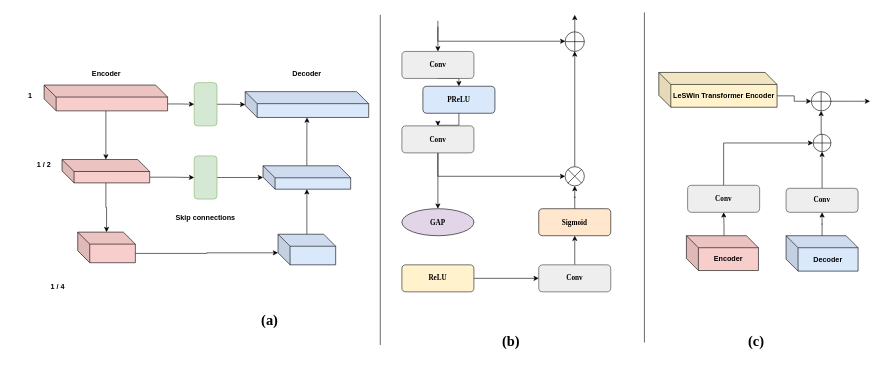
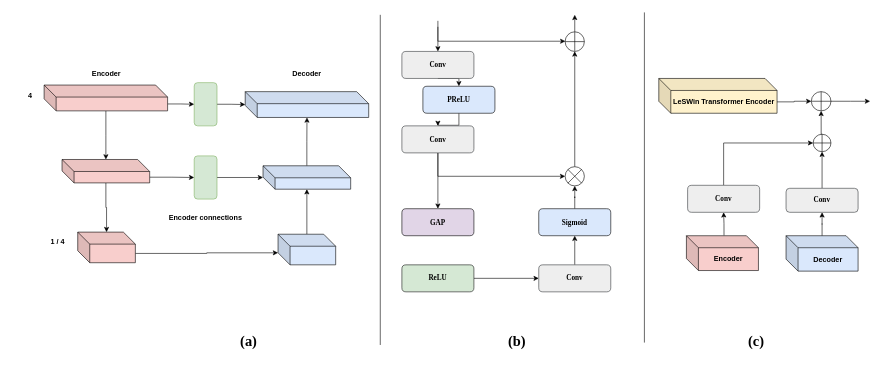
(718, 90) -> (718, 96)
(30, 96) -> (30, 96)
(44, 165) -> none
(206, 218) -> (206, 218)
(438, 222) -> (438, 222)
(575, 222) -> (575, 222)
(438, 278) -> (438, 278)
(58, 287) -> (58, 242)
(270, 321) -> (249, 342)
(511, 342) -> (517, 342)
